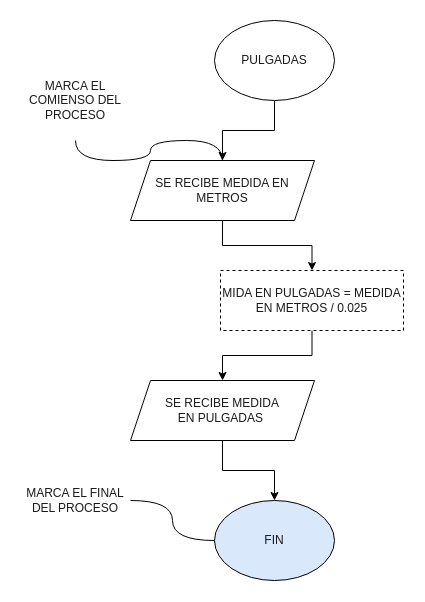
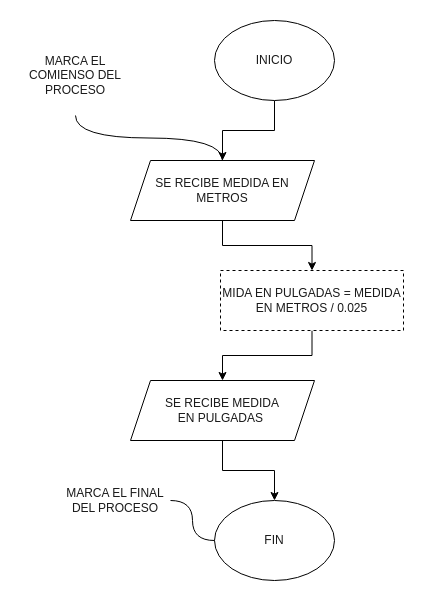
(275, 61) -> (275, 61)
(76, 101) -> (76, 76)
(76, 501) -> (116, 501)
(275, 541) -> (275, 541)
